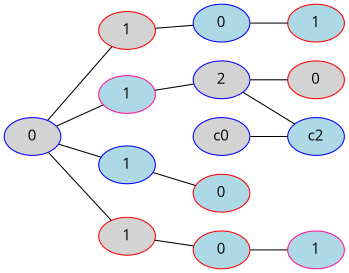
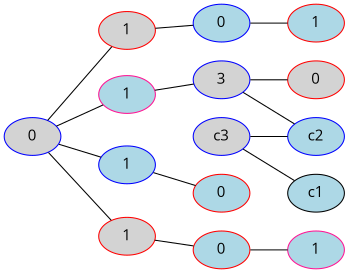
(222, 80) -> (222, 80)
(222, 136) -> (222, 136)
none -> (316, 193)
